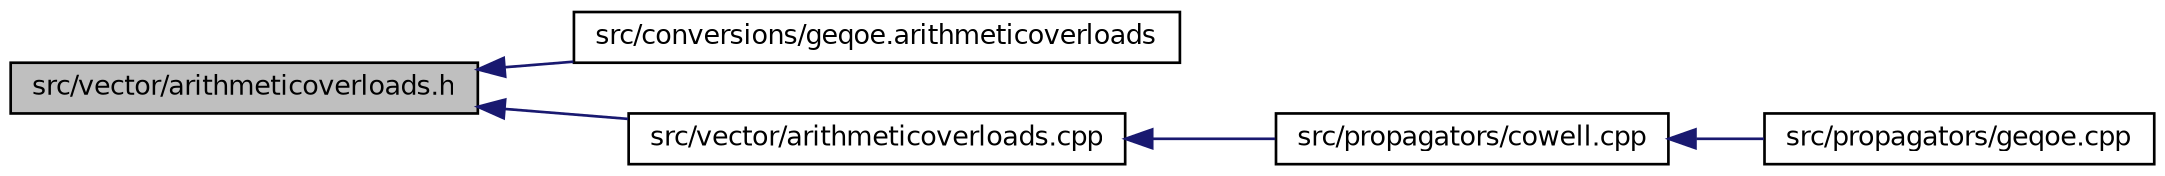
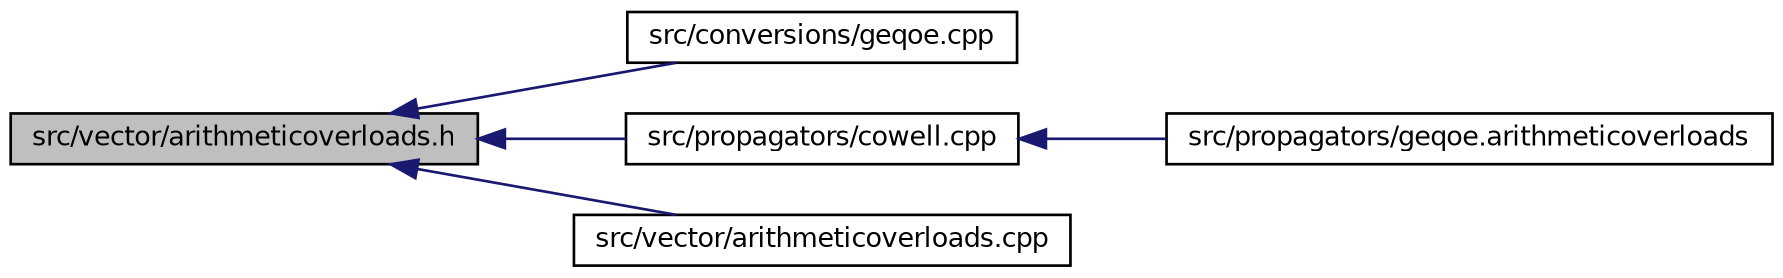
(877, 37) -> (822, 37)
(1214, 139) -> (566, 139)
(1959, 139) -> (1470, 139)
